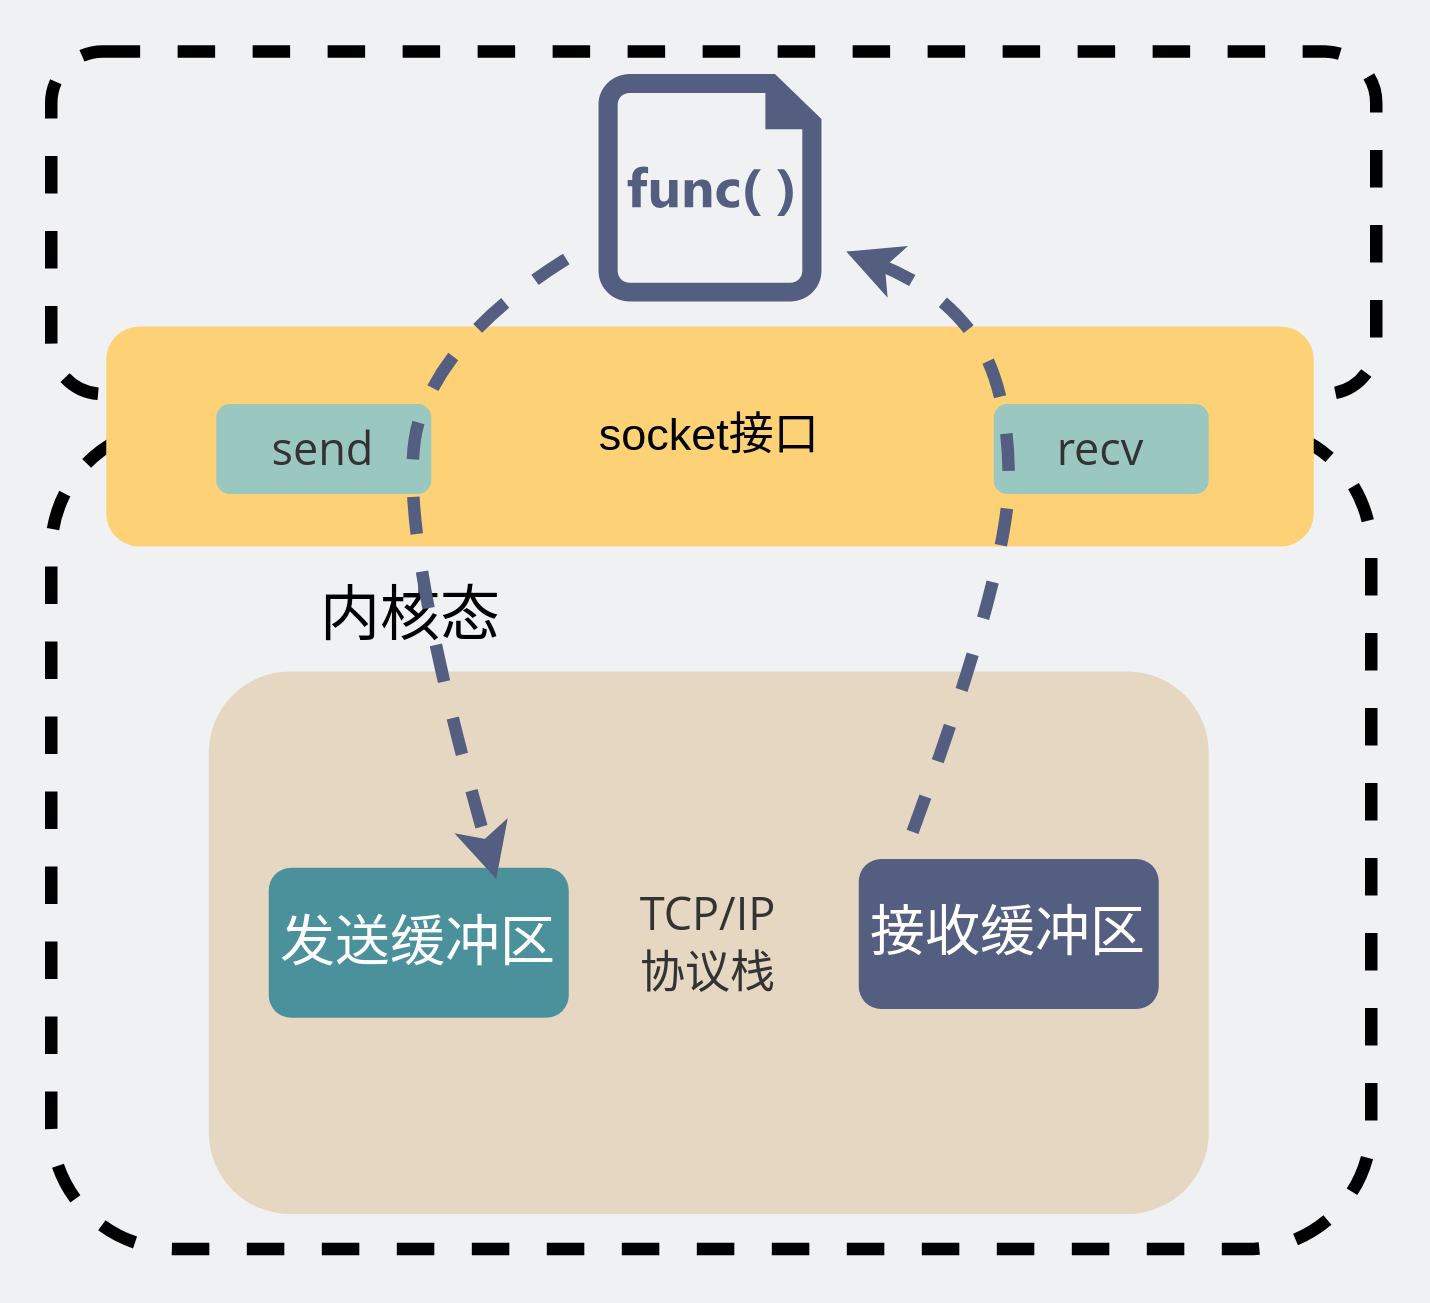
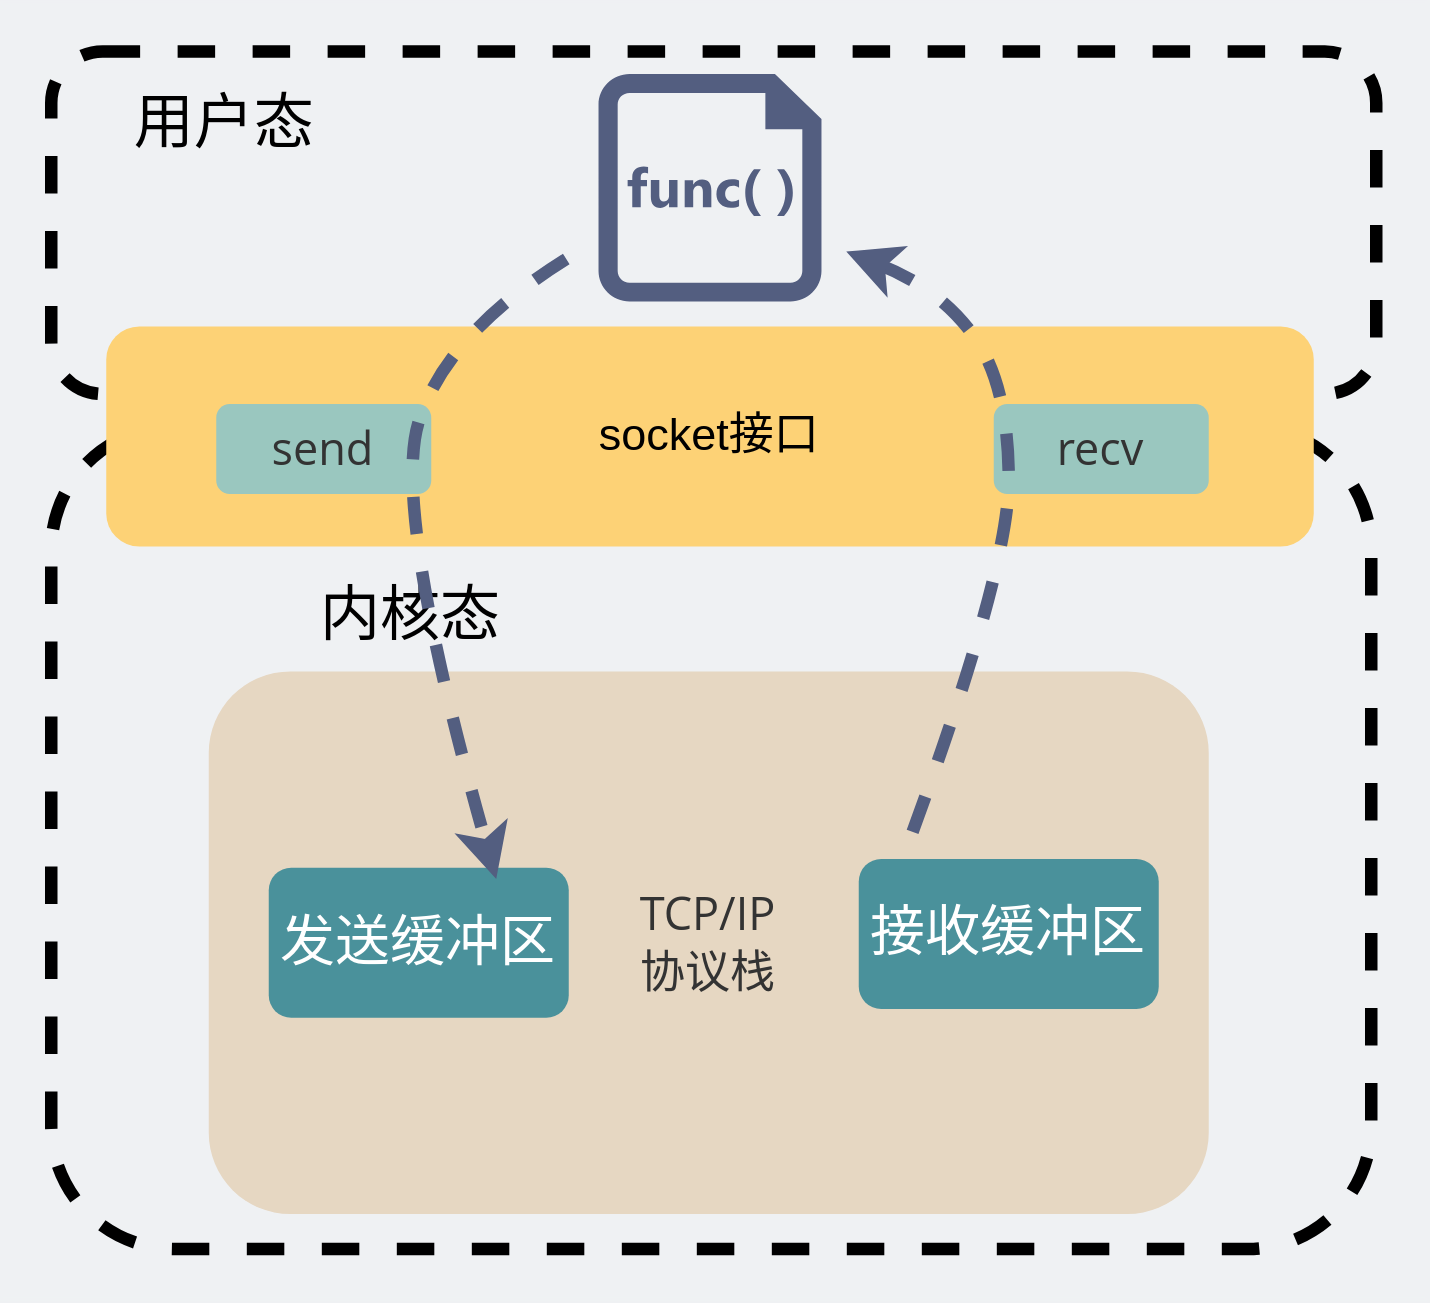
none -> (224, 124)
(1009, 934) -> (1009, 934)
